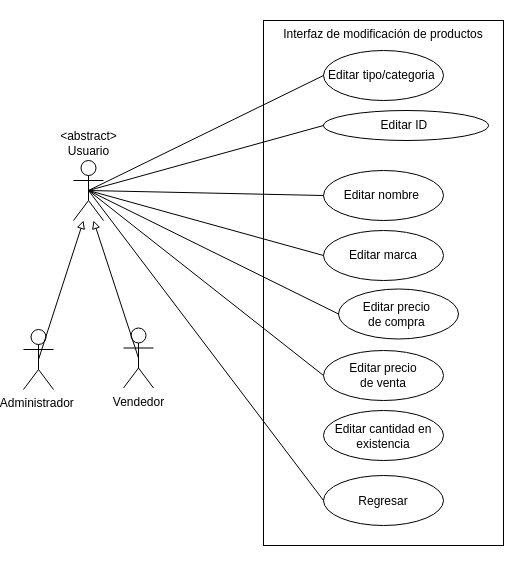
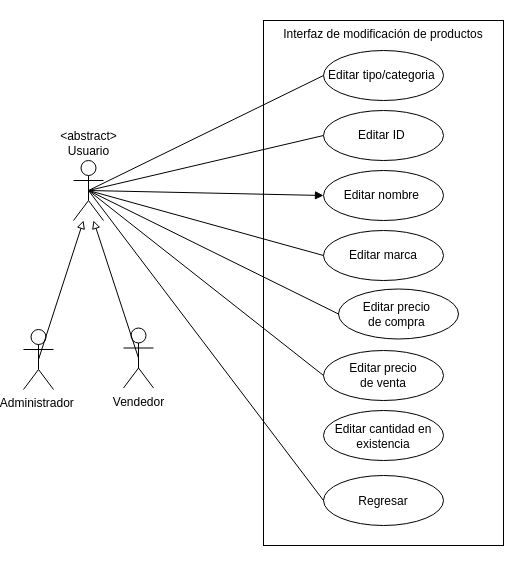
(406, 126) -> (384, 136)
(318, 195) -> (314, 195)
